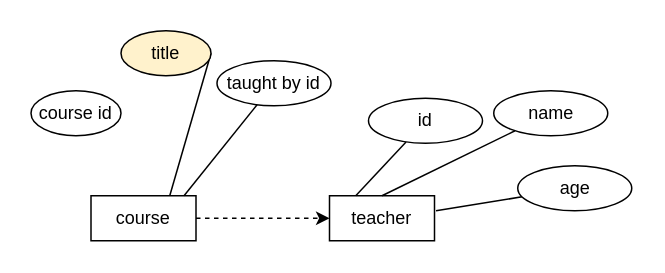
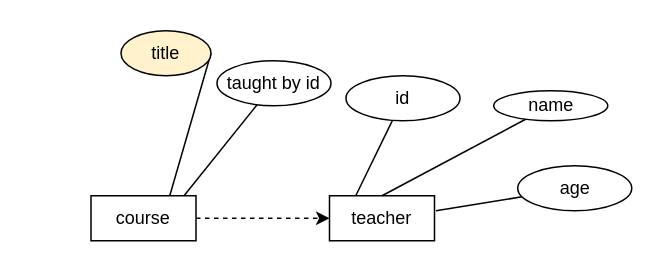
(76, 113) -> none
(551, 113) -> (551, 106)
(425, 121) -> (403, 98)
